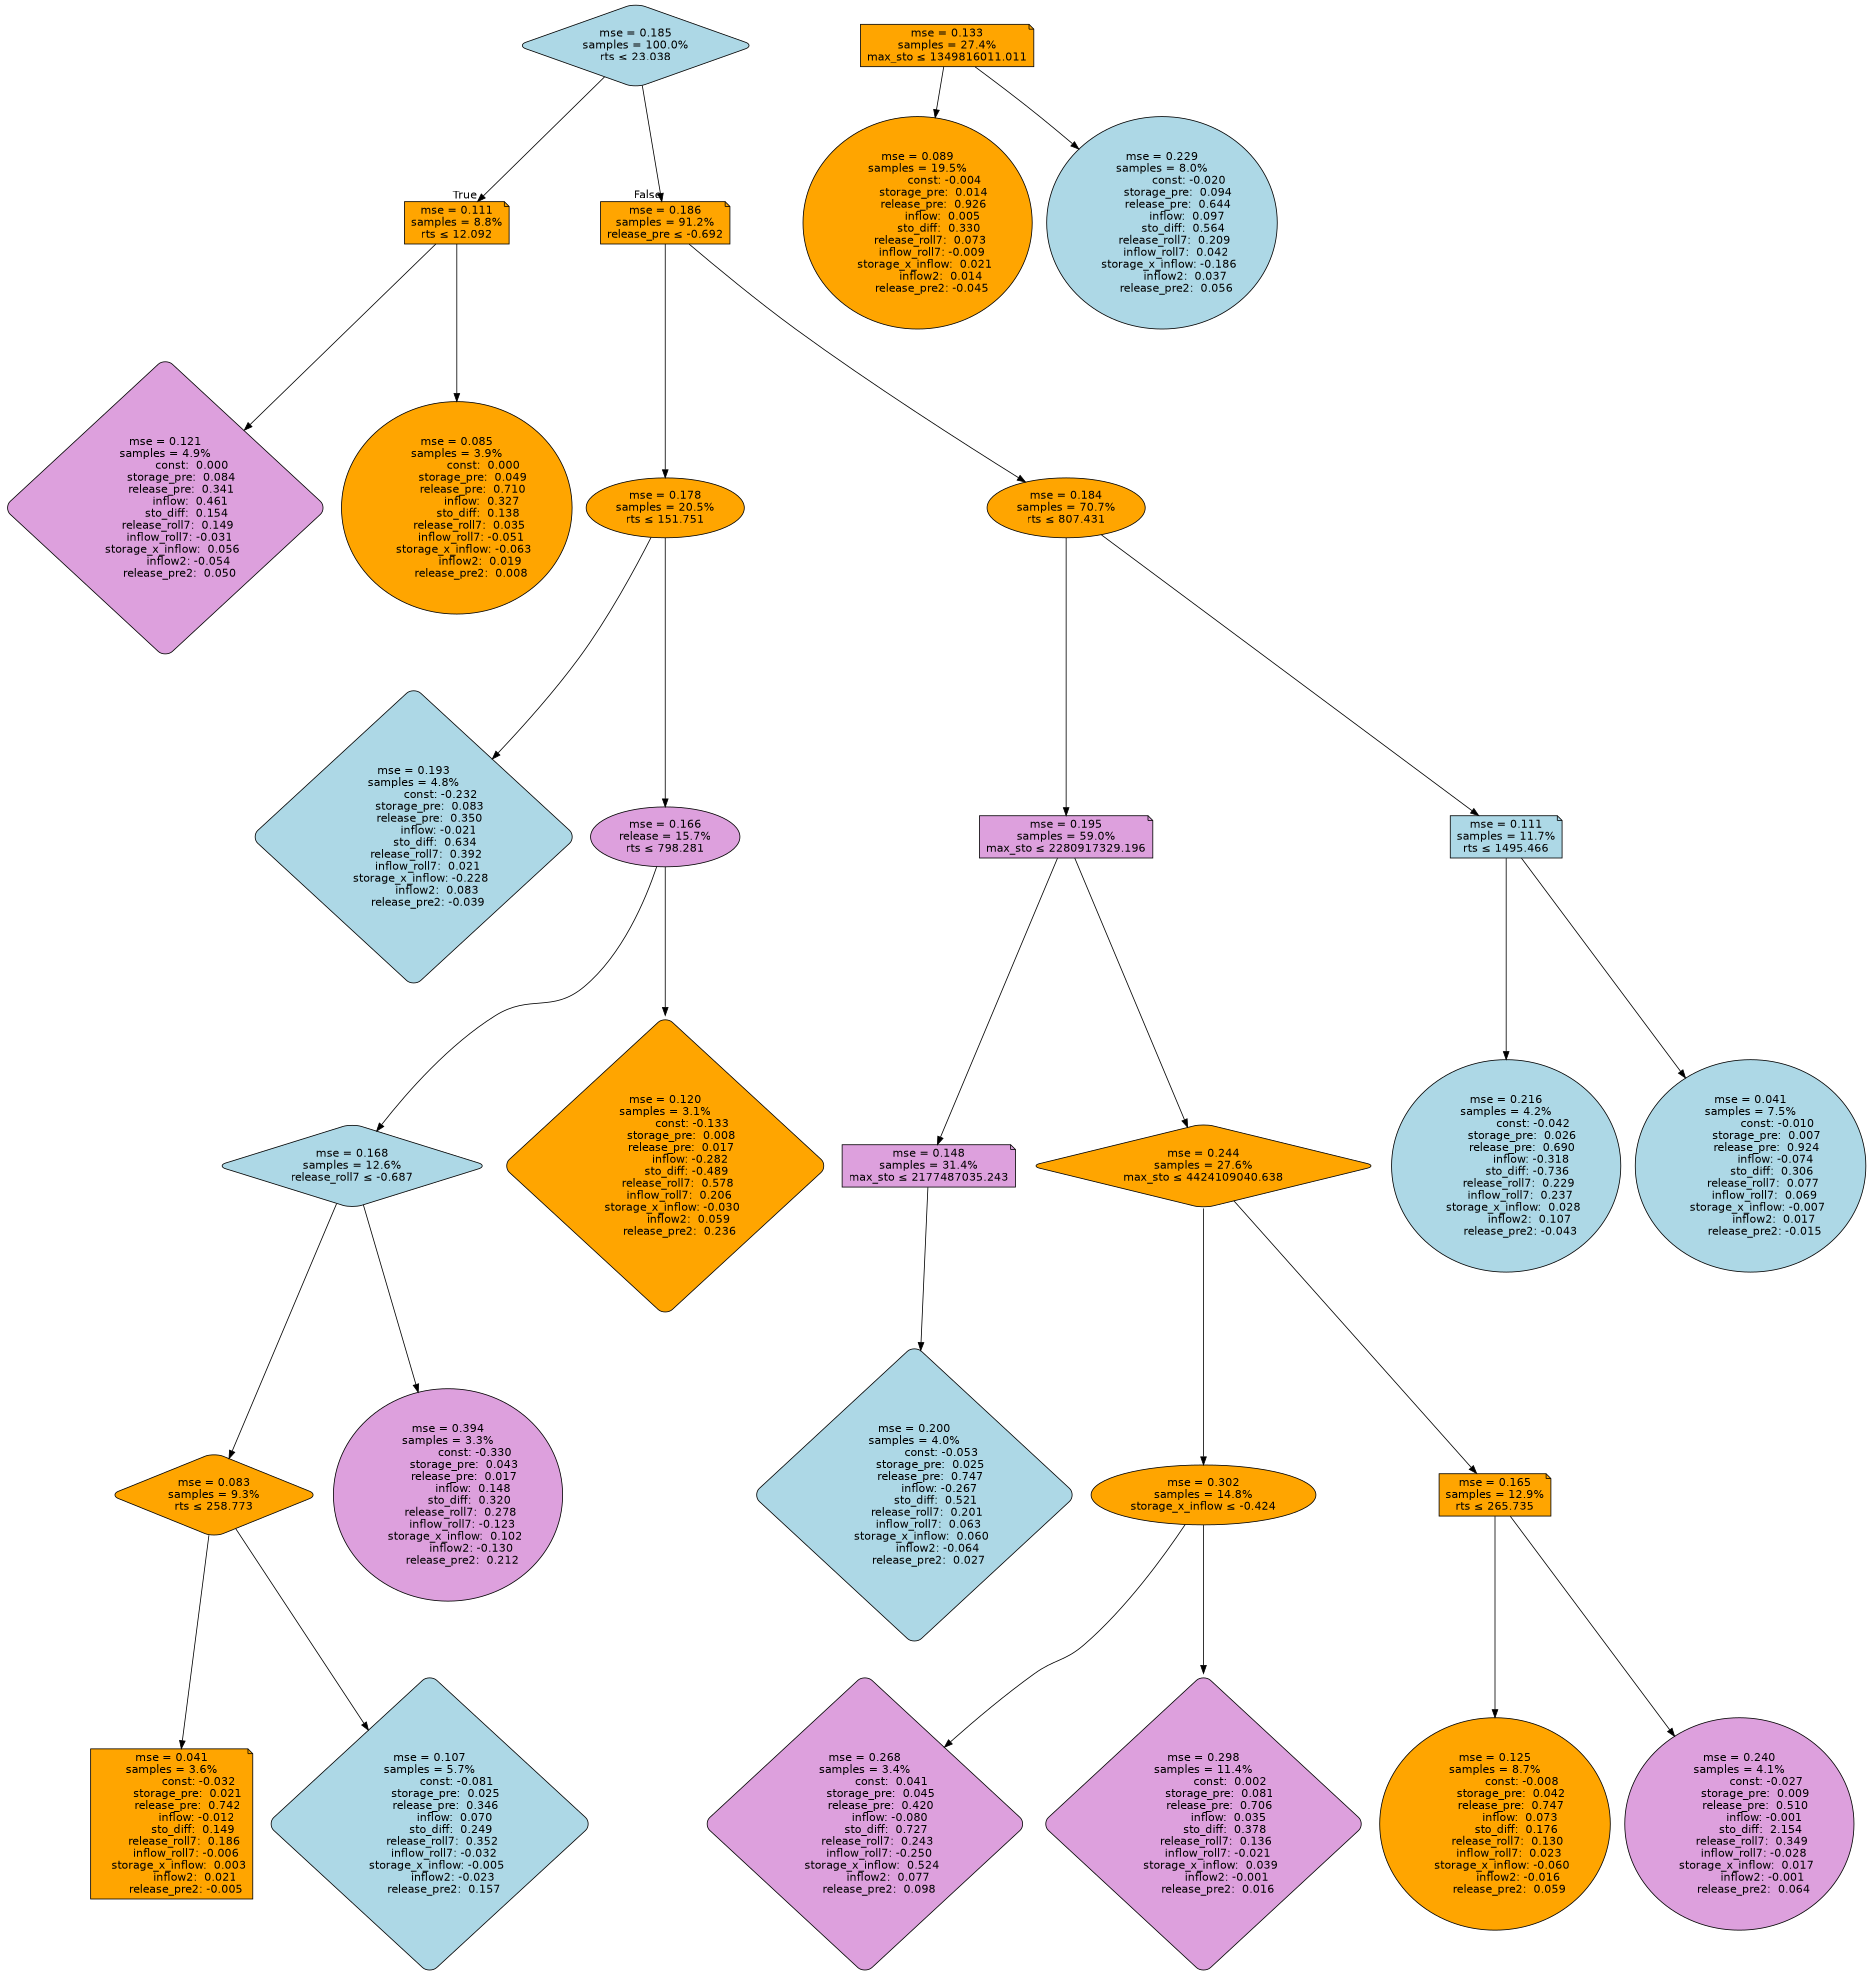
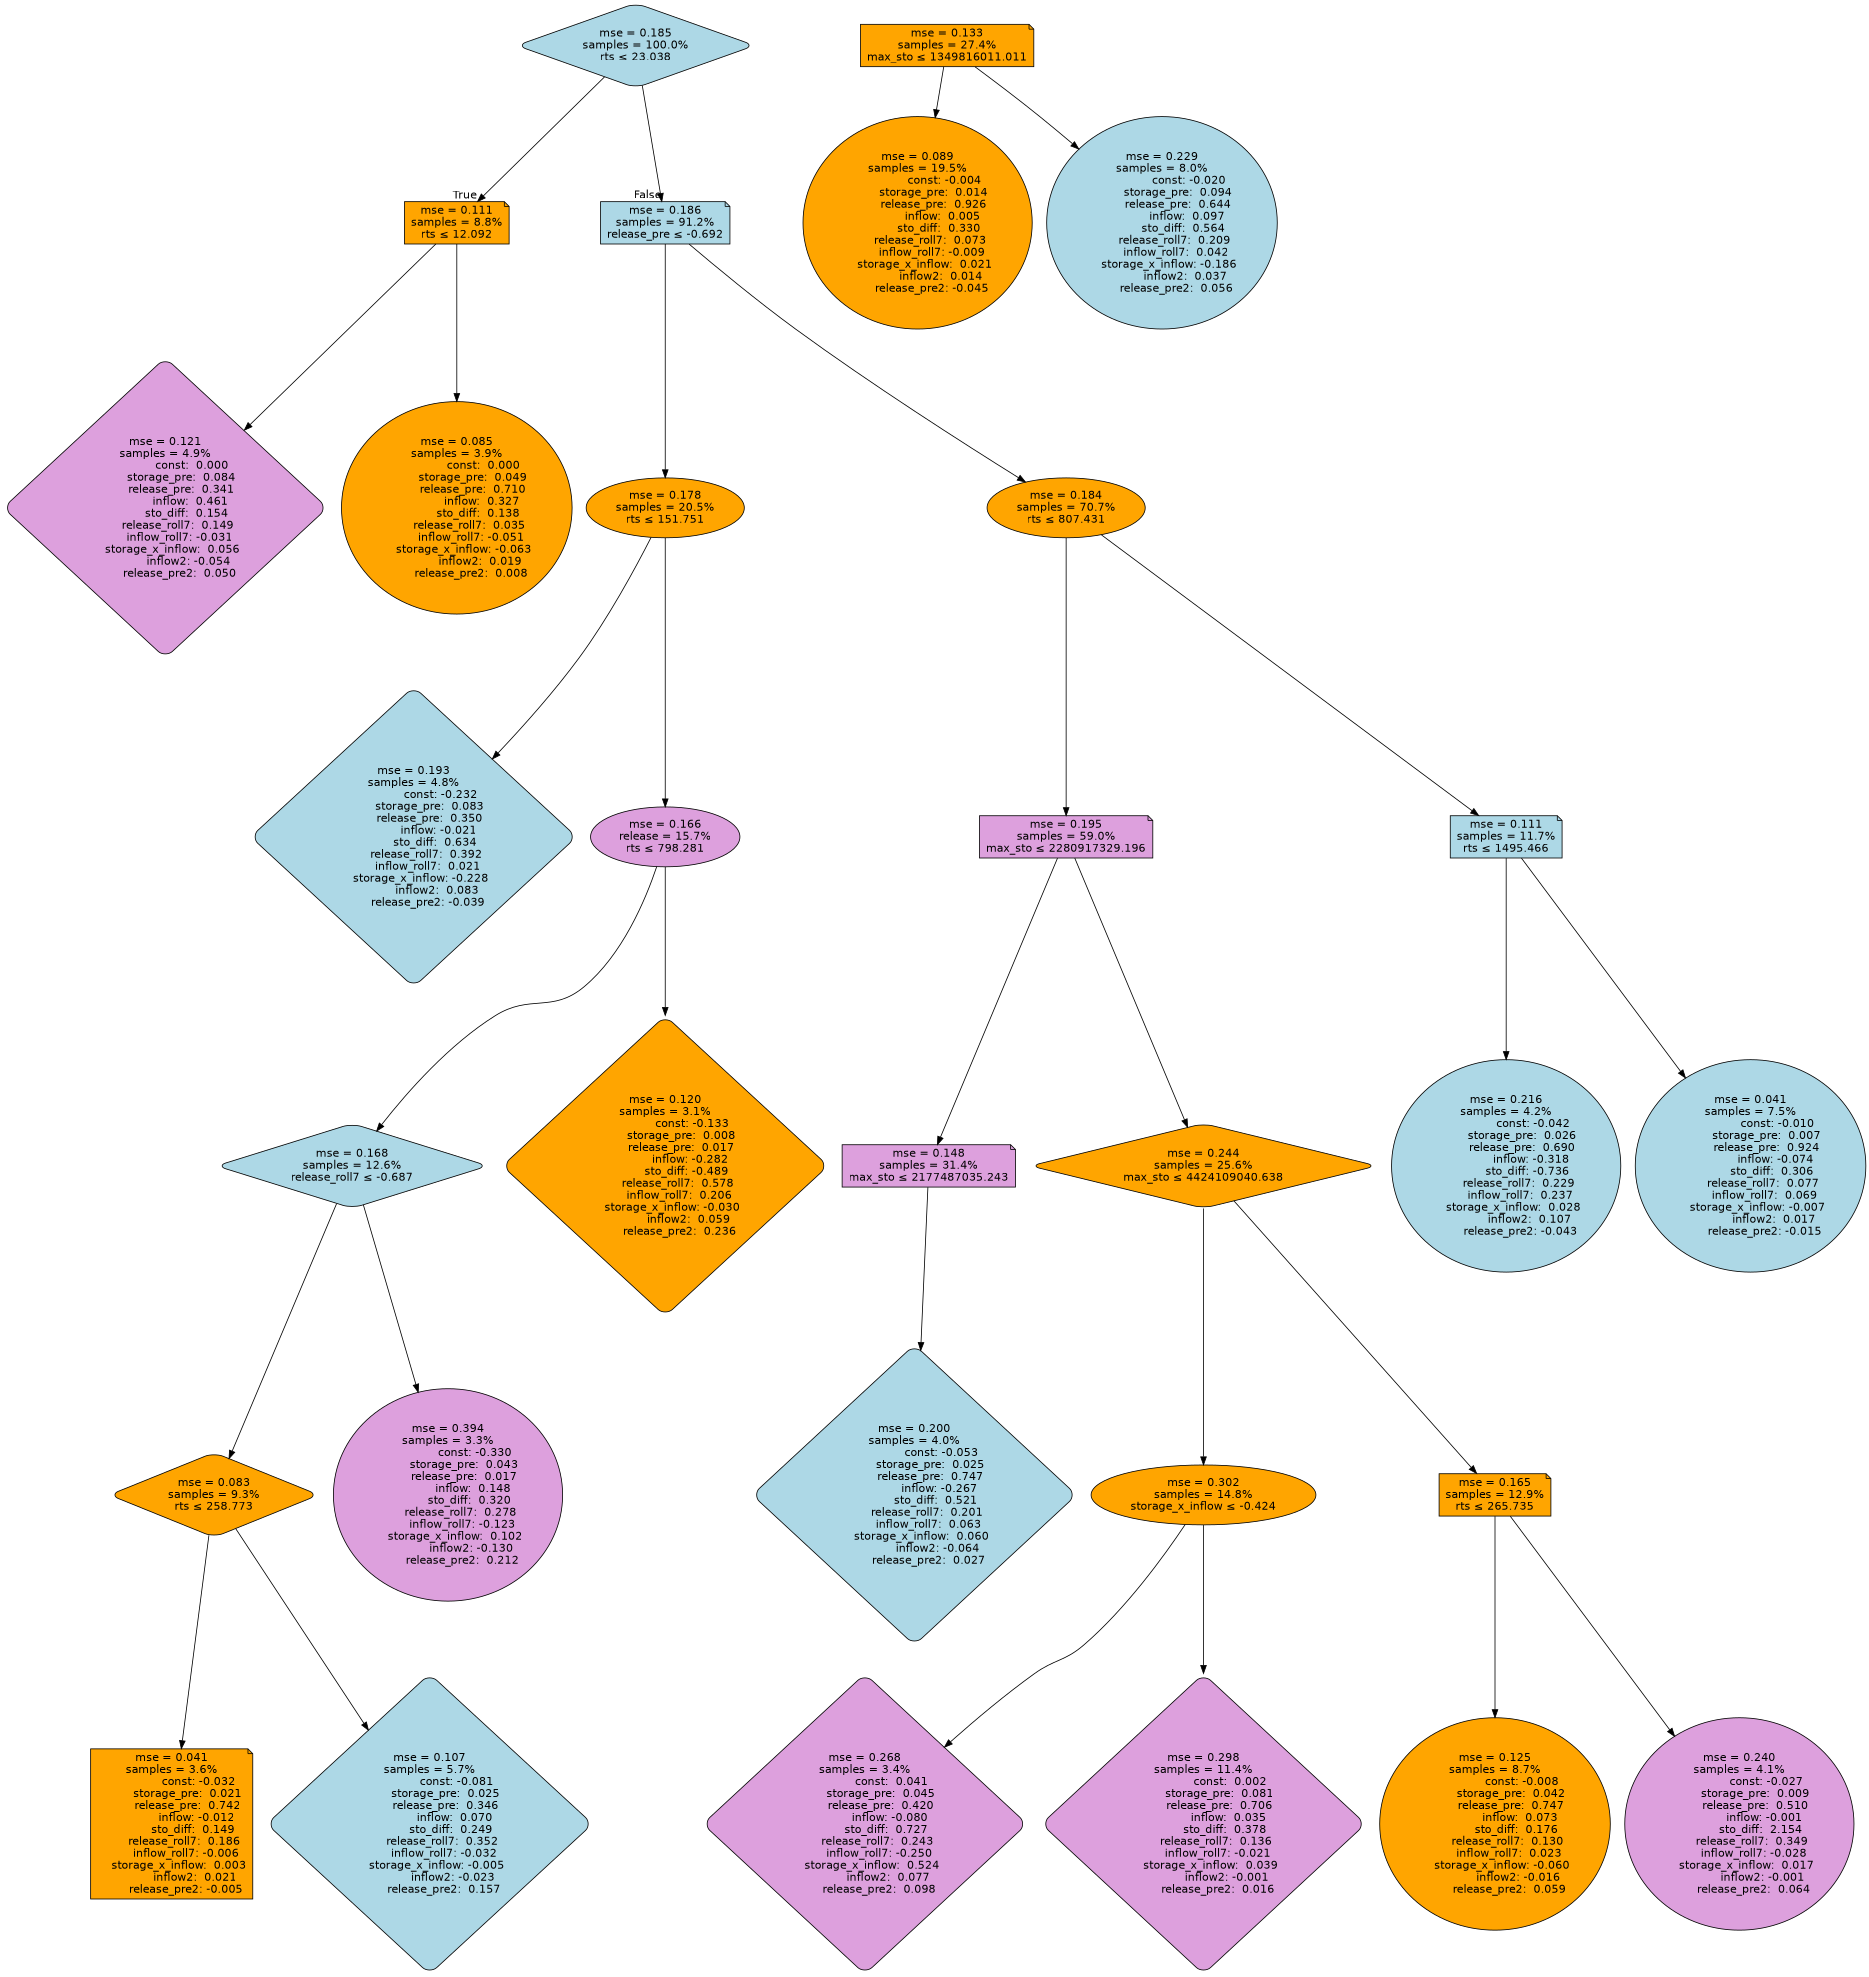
(665, 223) -> (665, 223)
(1204, 1166) -> (1204, 1166)
